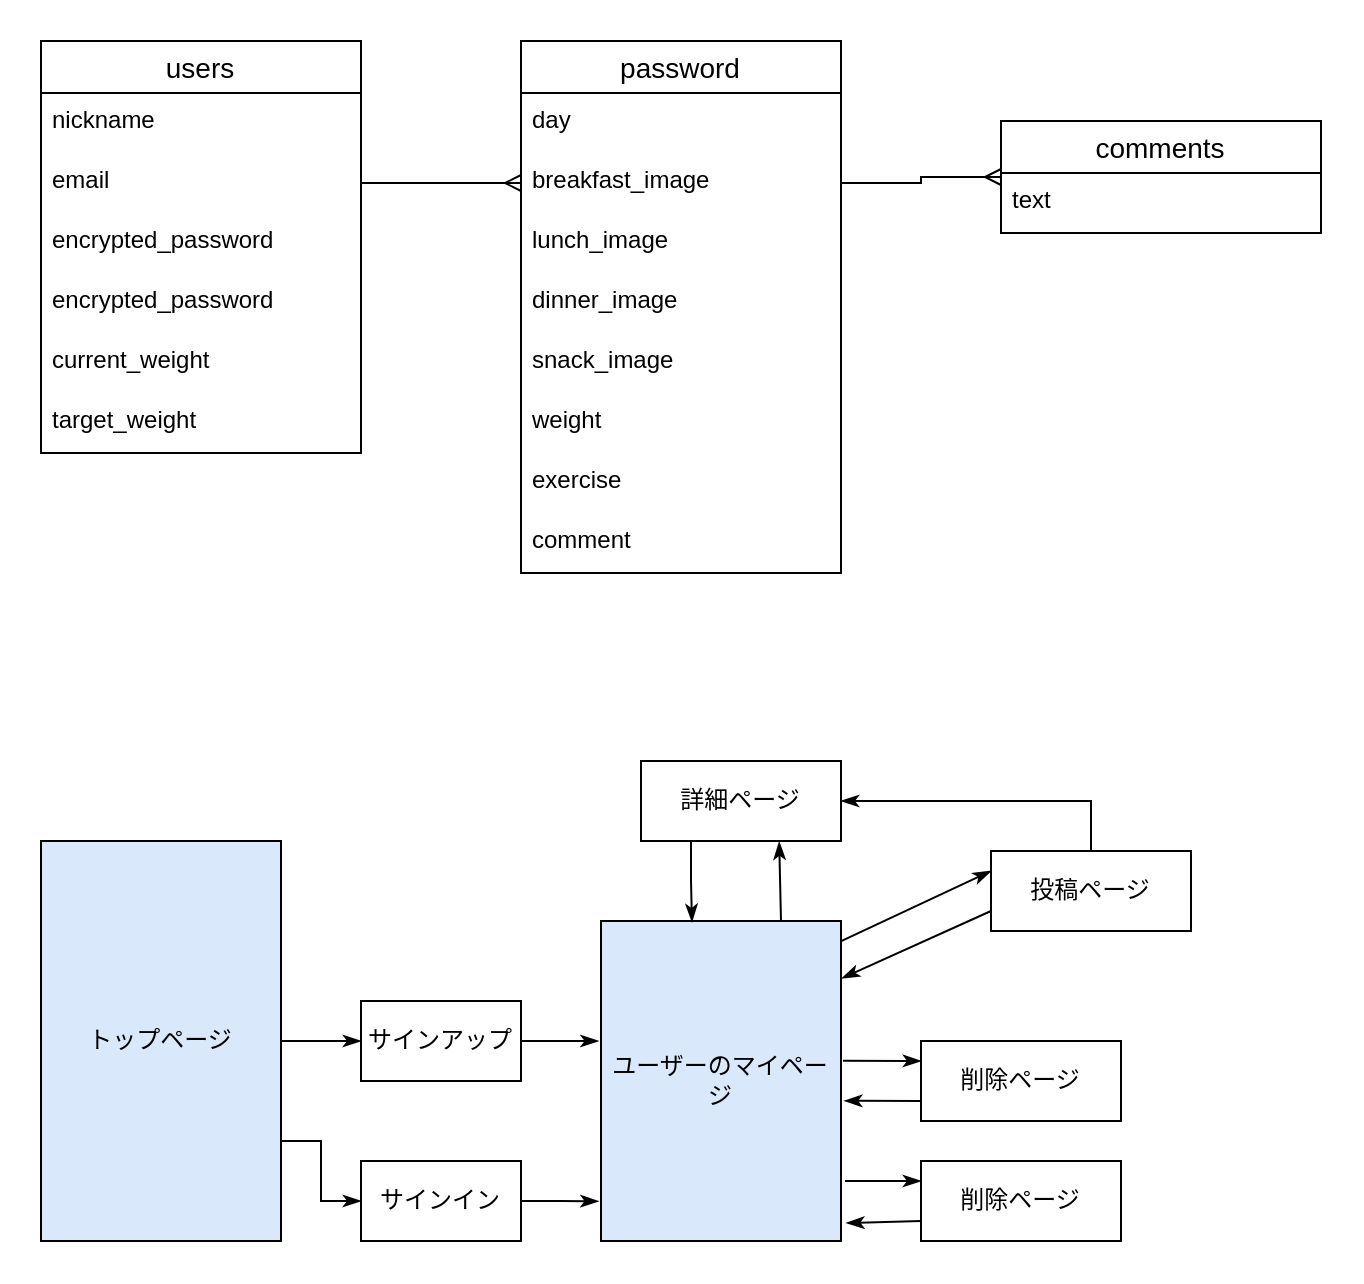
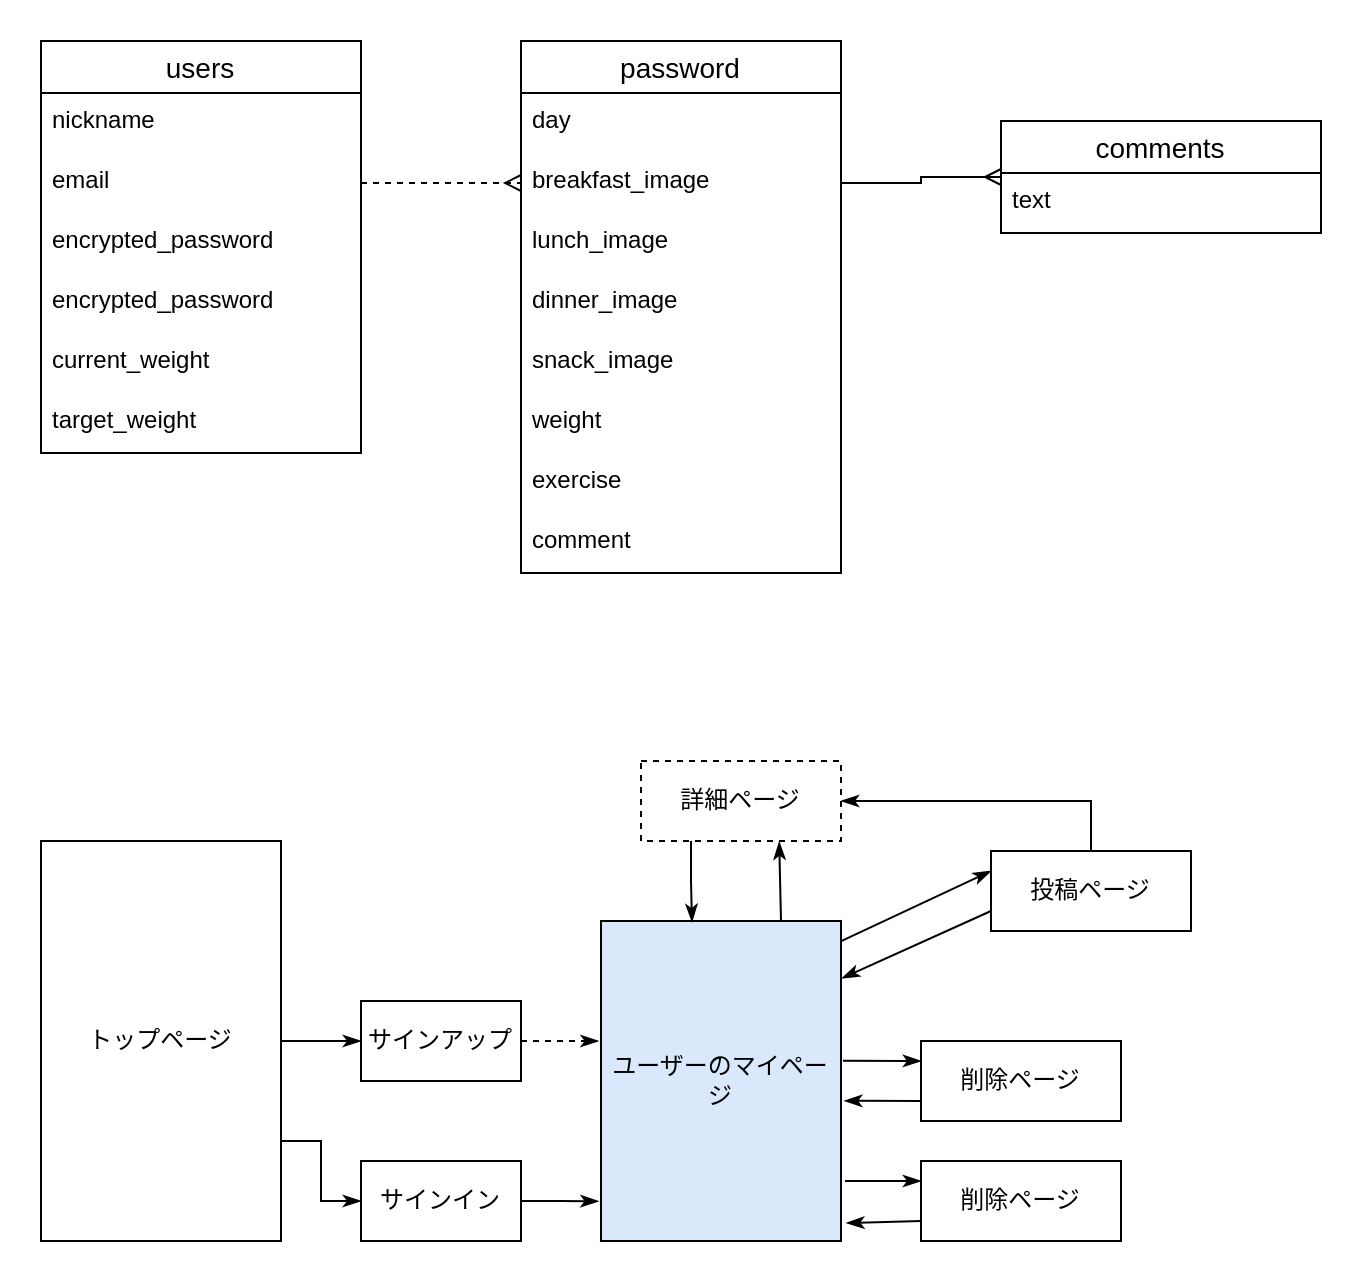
(441, 183) -> (441, 183)
(741, 801) -> (741, 801)
(161, 1041) -> (161, 1041)
(553, 1041) -> (553, 1041)
